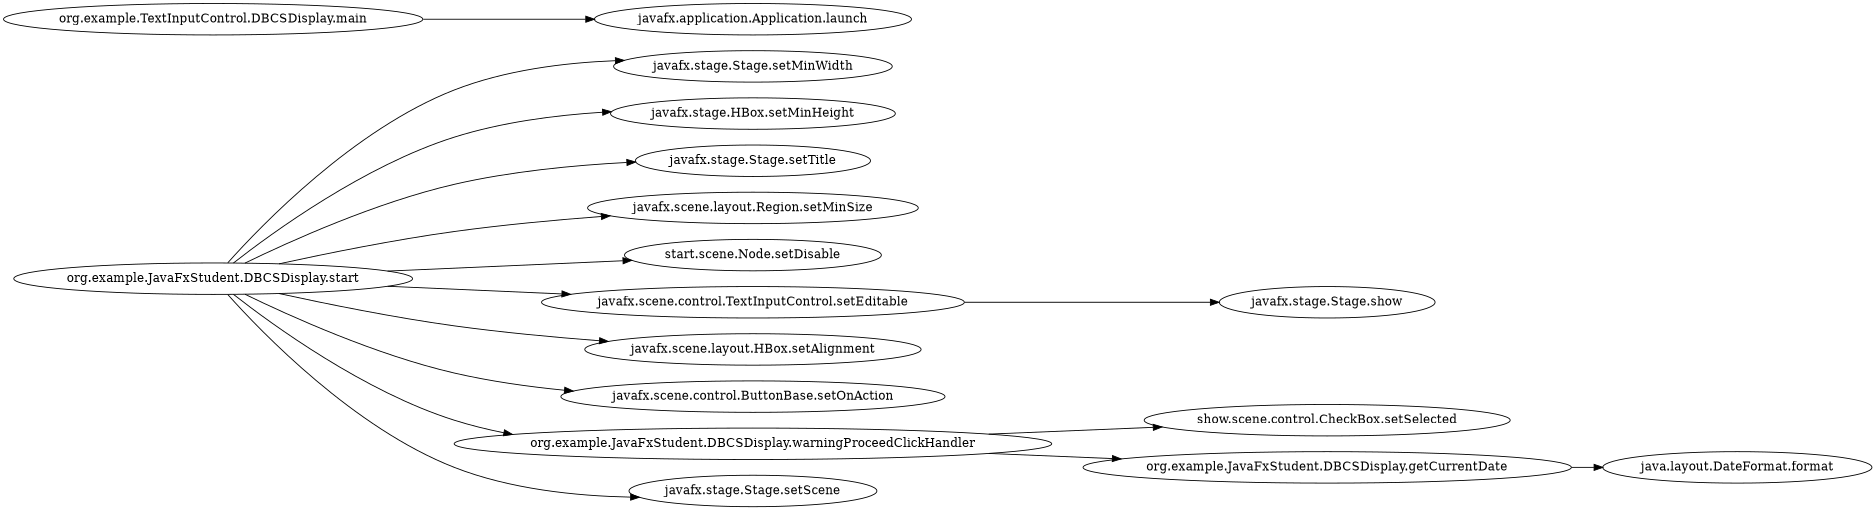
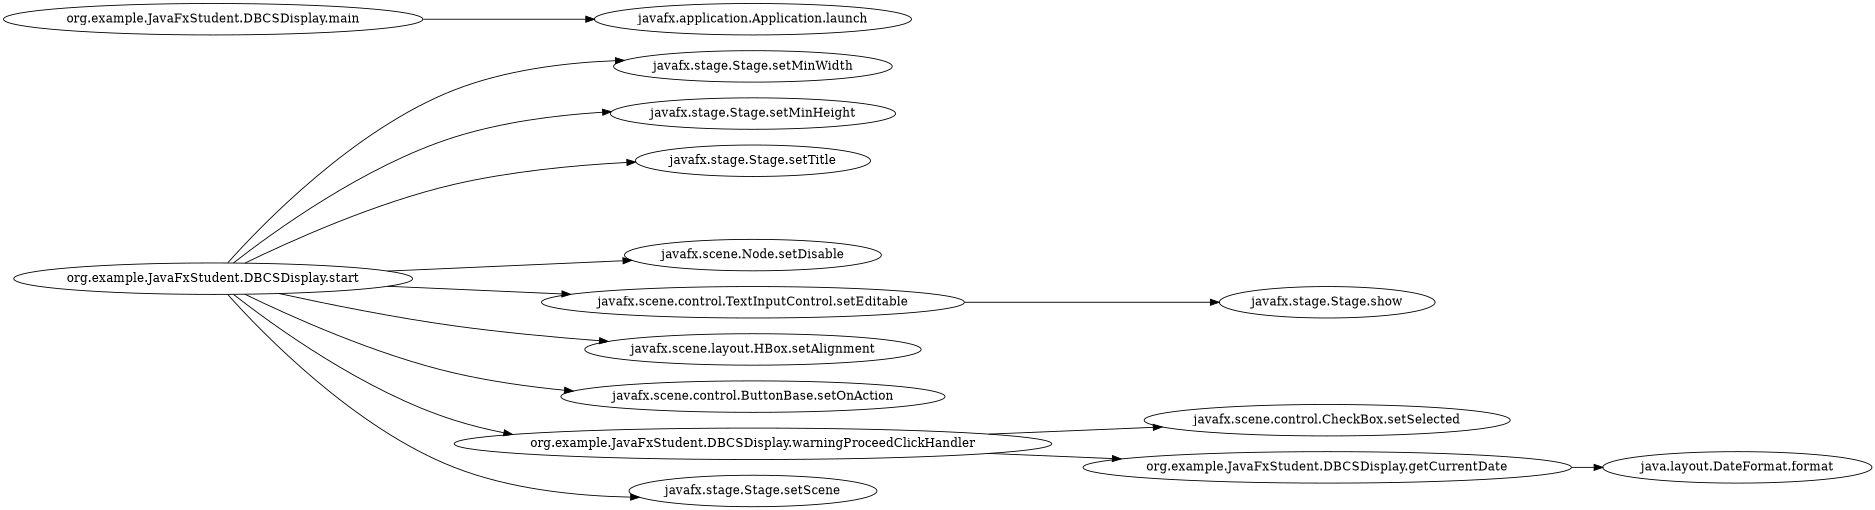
(213, 19) -> (213, 19)
(753, 114) -> (753, 114)
(753, 208) -> none
(753, 255) -> (753, 255)
(1327, 420) -> (1327, 420)
